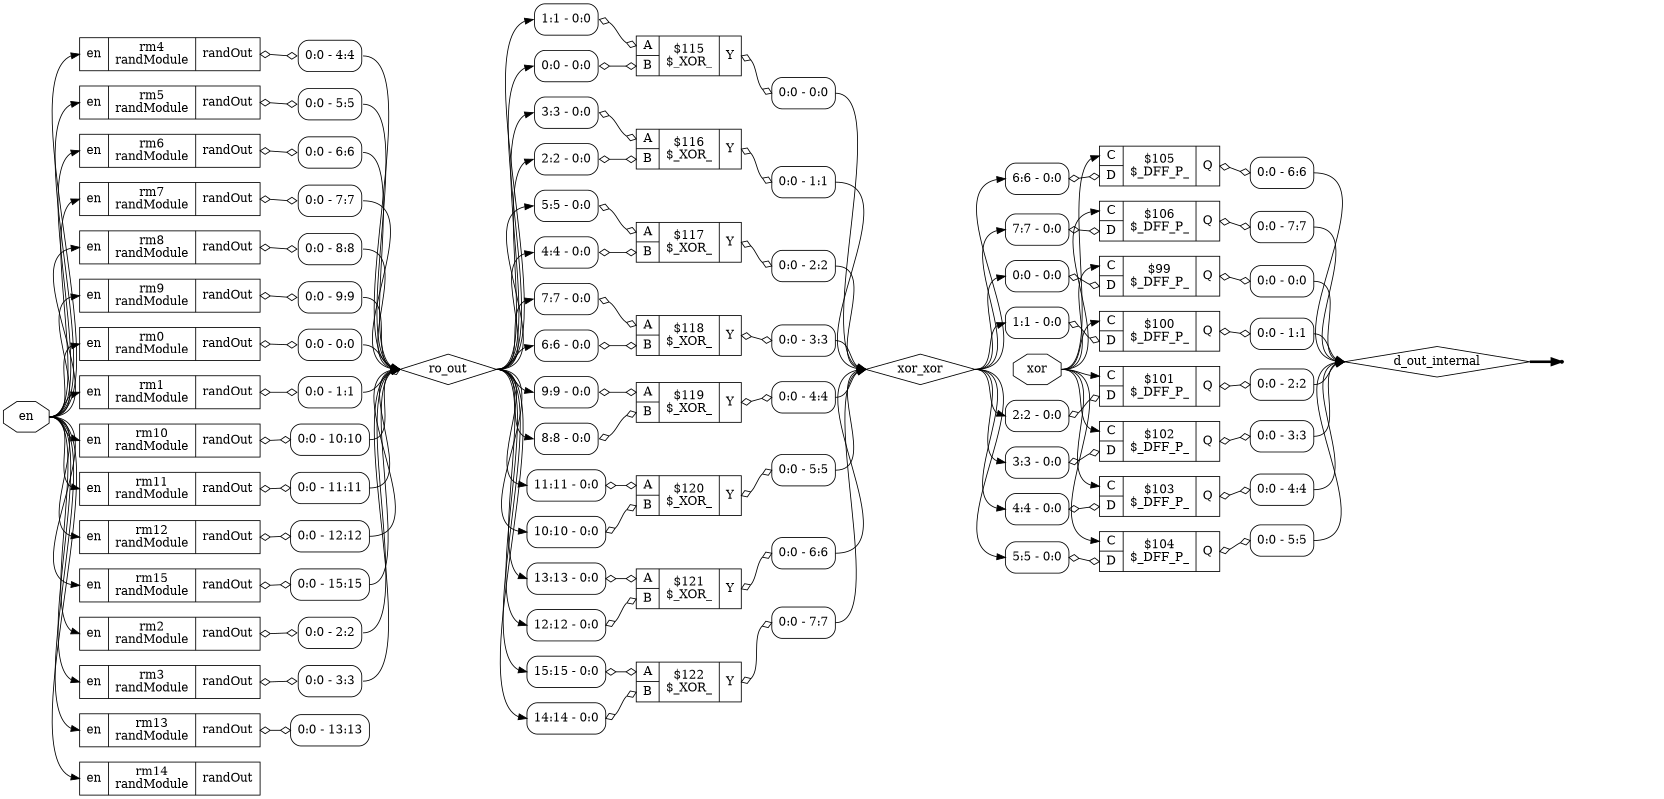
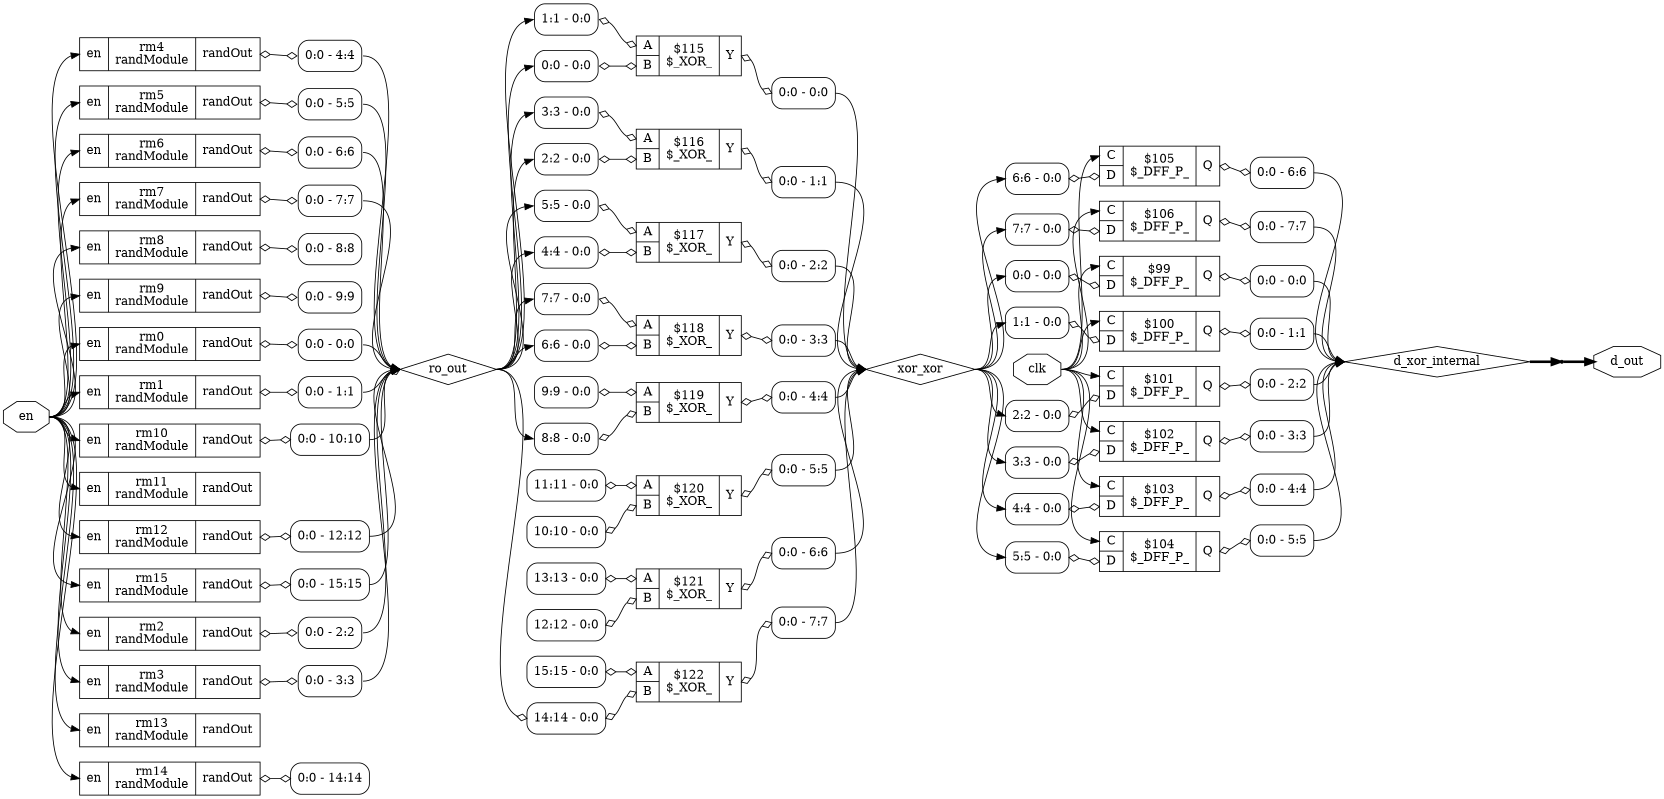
(382, 305) -> none
(381, 329) -> none
(1437, 362) -> (1437, 362)
none -> (1627, 362)
(1037, 369) -> (1037, 369)
(512, 377) -> none
(513, 423) -> none
(512, 470) -> none
(504, 483) -> none
(330, 488) -> none
(512, 493) -> none
(512, 517) -> none
(512, 540) -> (512, 540)
(330, 730) -> none
none -> (330, 779)
